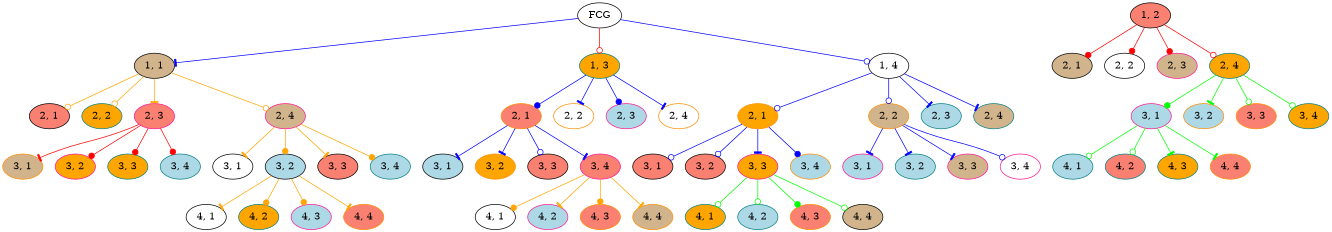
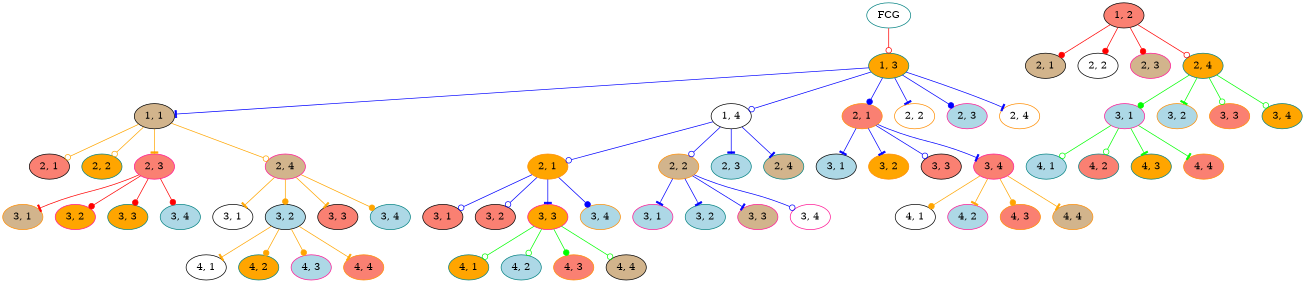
(600, 15) -> (889, 15)
(378, 40) -> (523, 91)
(742, 40) -> (813, 90)
